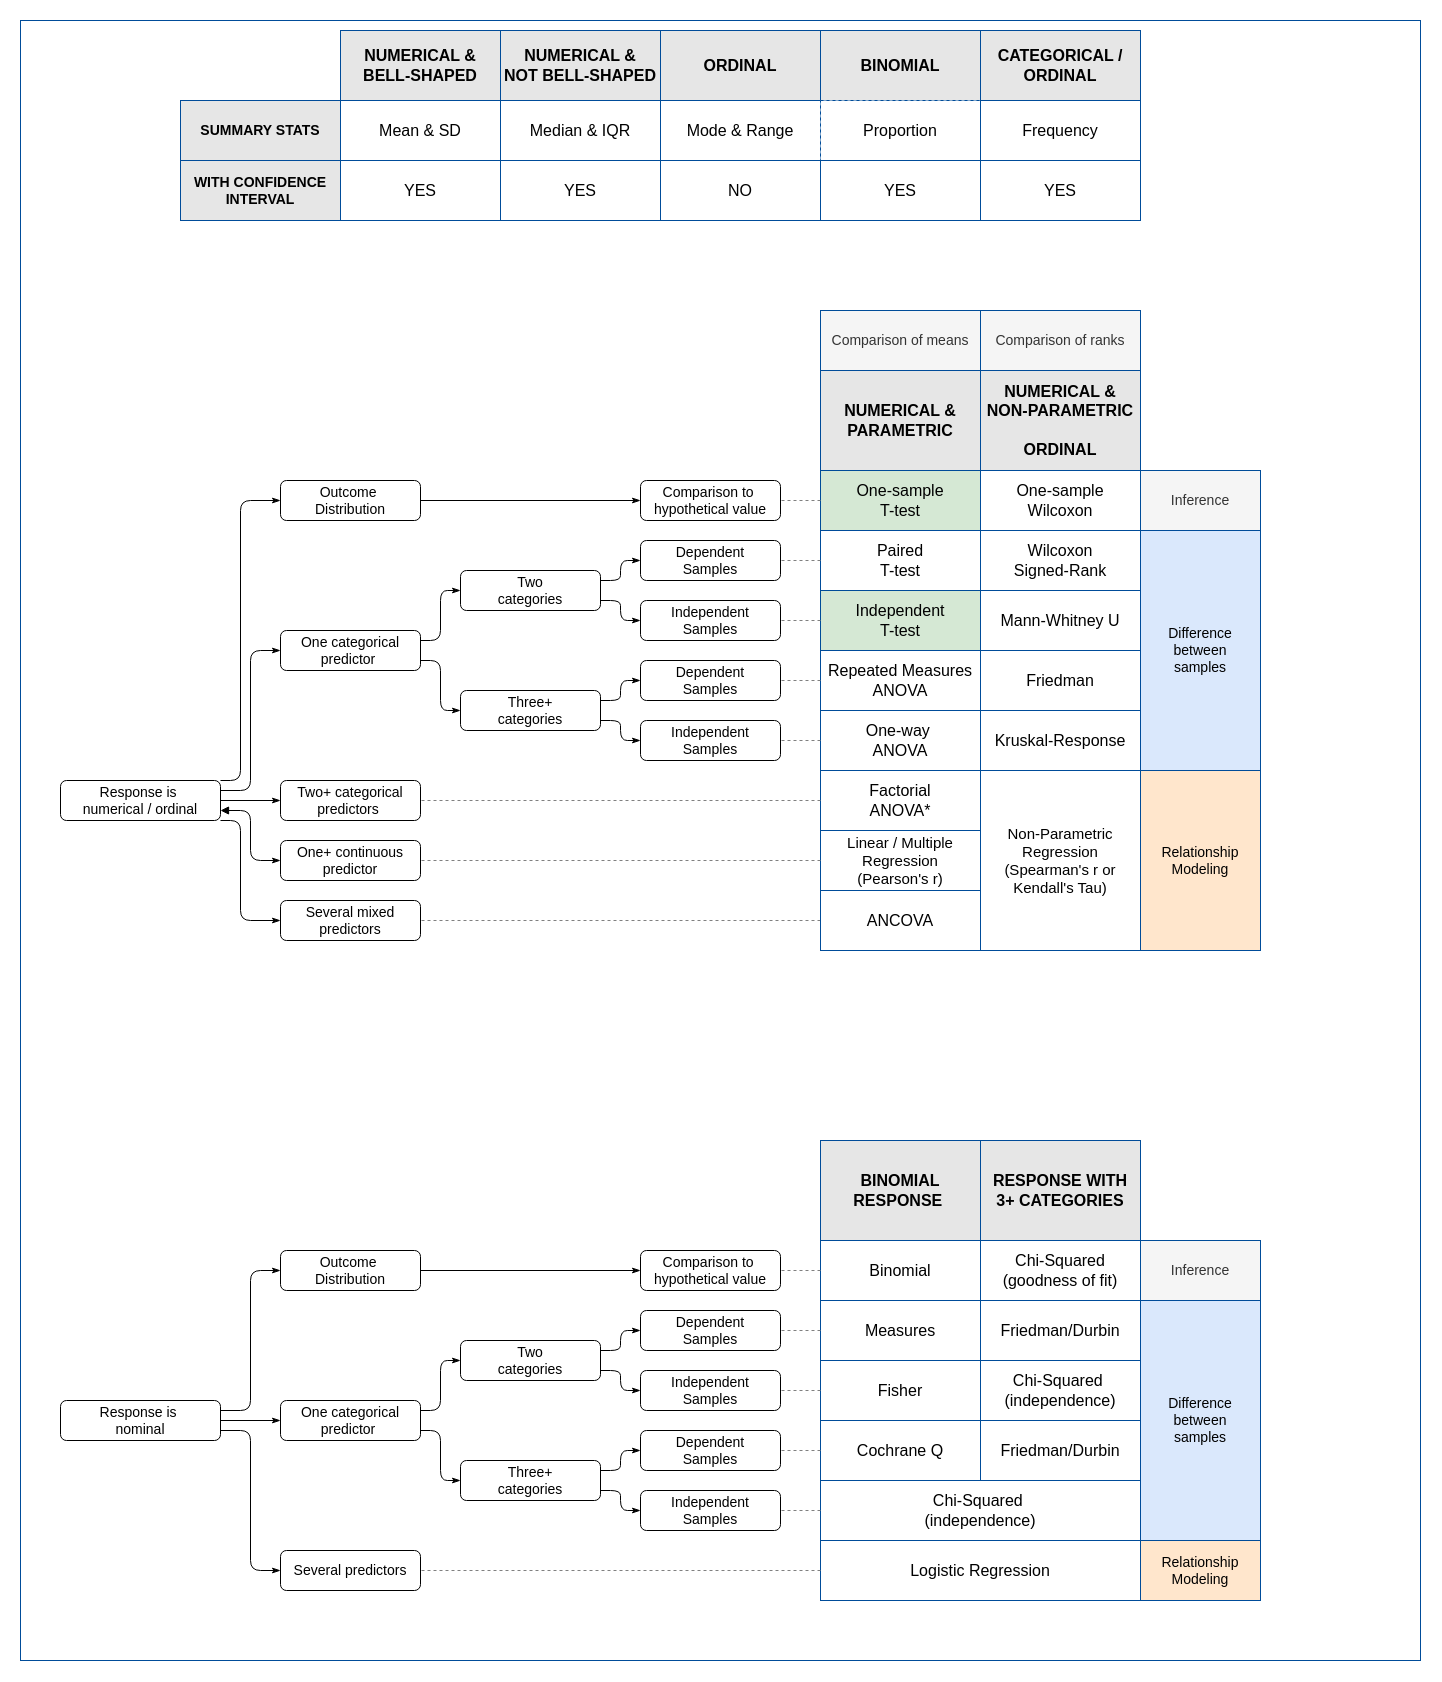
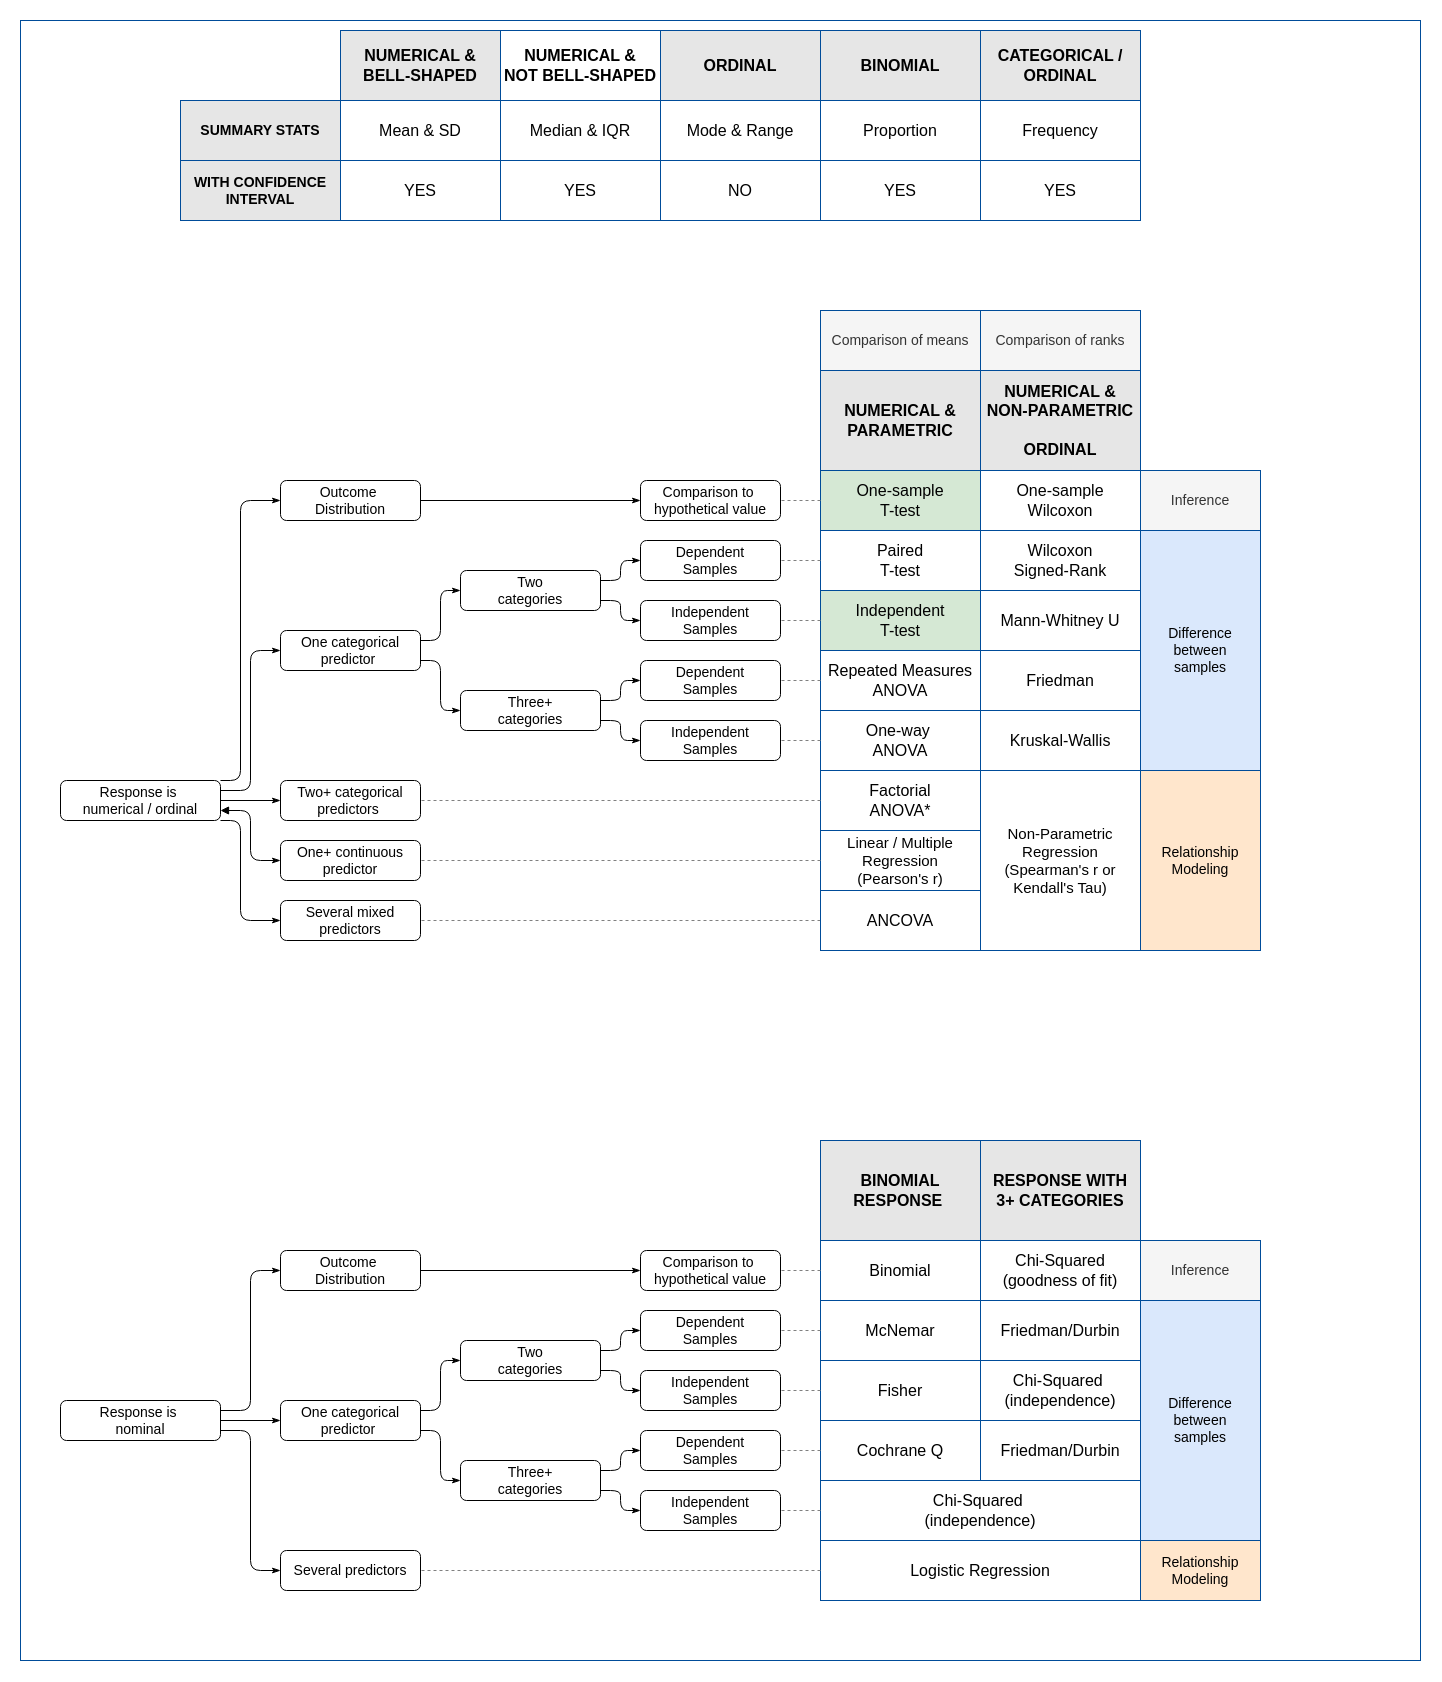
(581, 66) -> (581, 66)
(901, 131) -> (901, 131)
(1061, 741) -> (1061, 741)
(901, 1331) -> (901, 1331)
